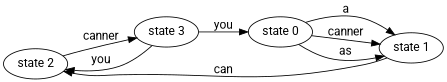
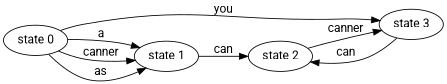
(219, 32) -> (215, 16)
(101, 60) -> (346, 53)
